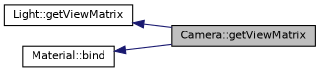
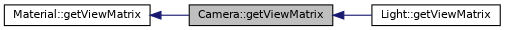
(158, 26) -> (358, 15)
(69, 57) -> (77, 15)
